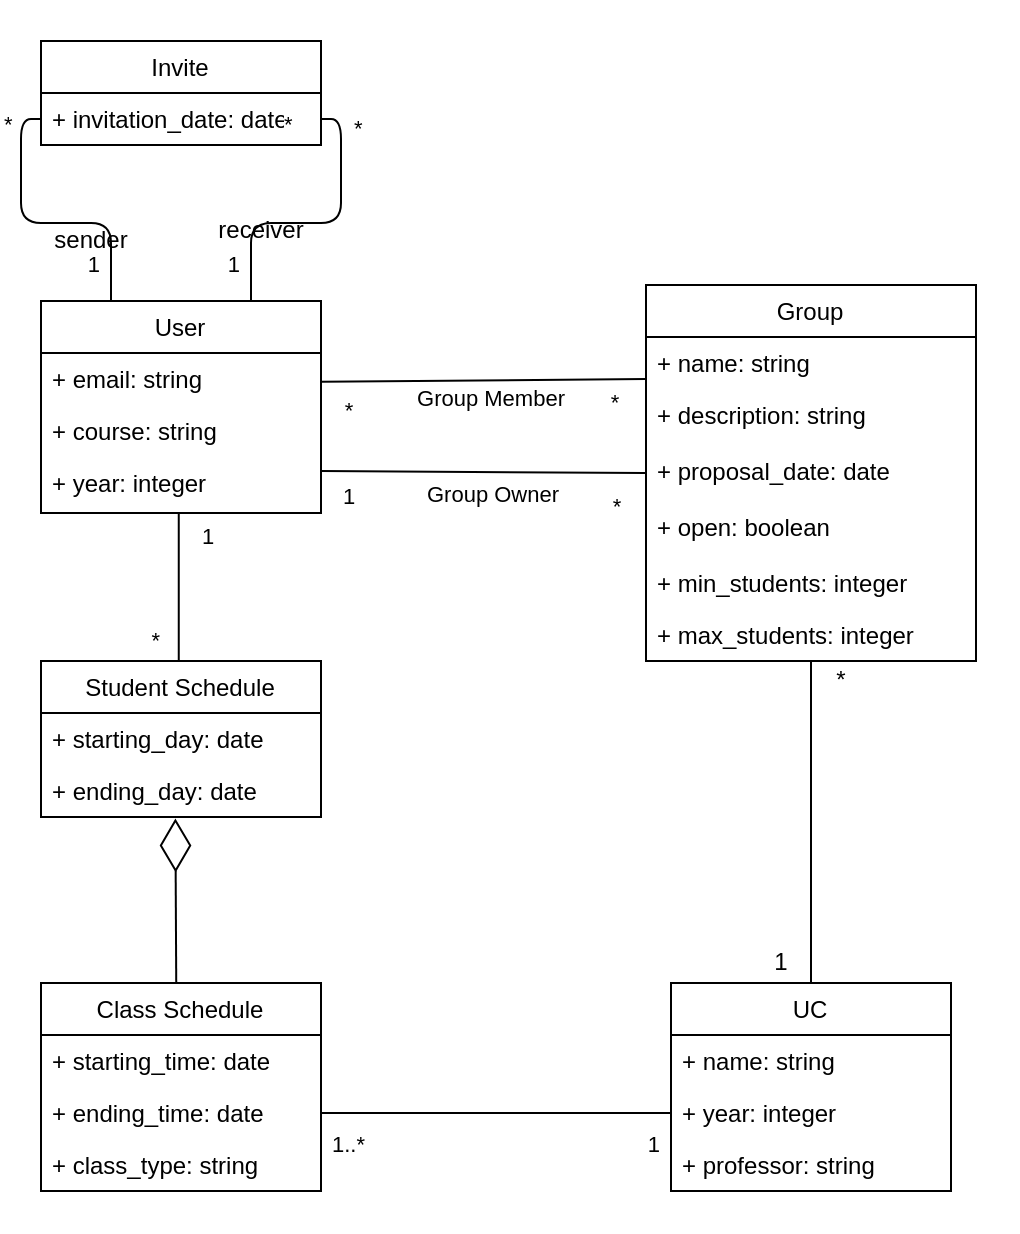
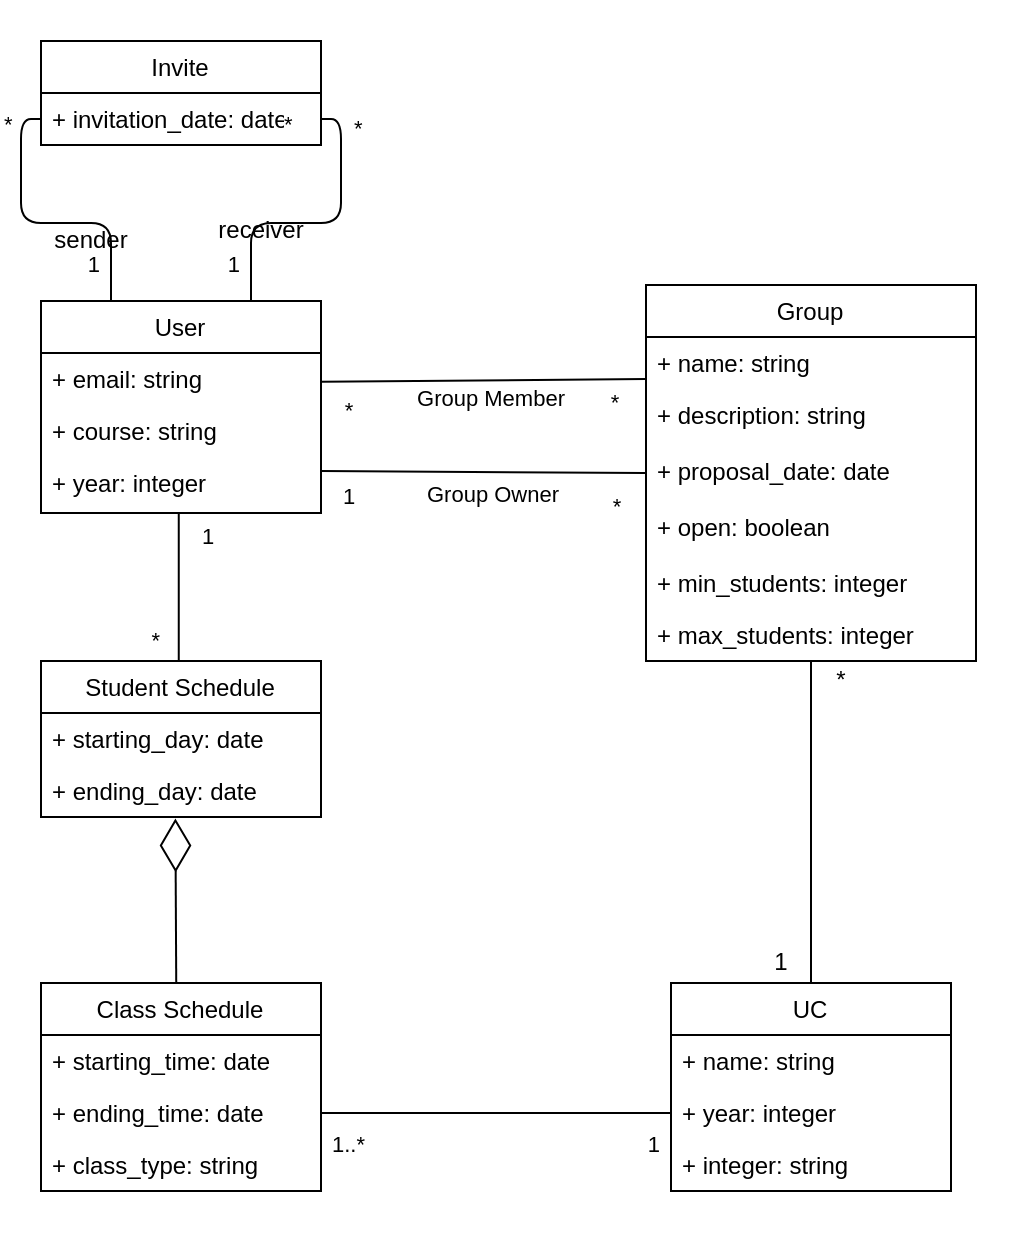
(797, 1166) -> (781, 1166)
